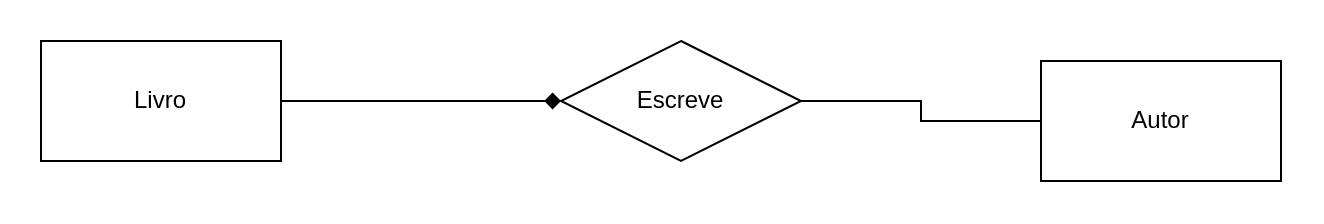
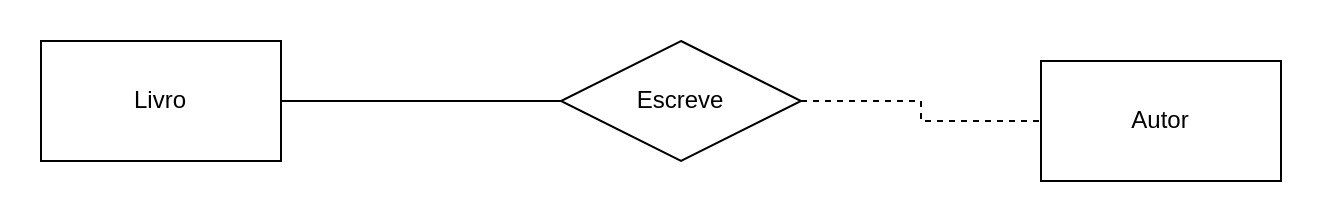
(545, 101) -> (552, 101)
(921, 113) -> (921, 113)
